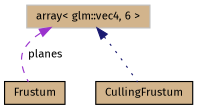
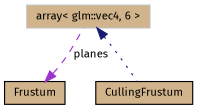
(22, 54) -> (70, 52)
